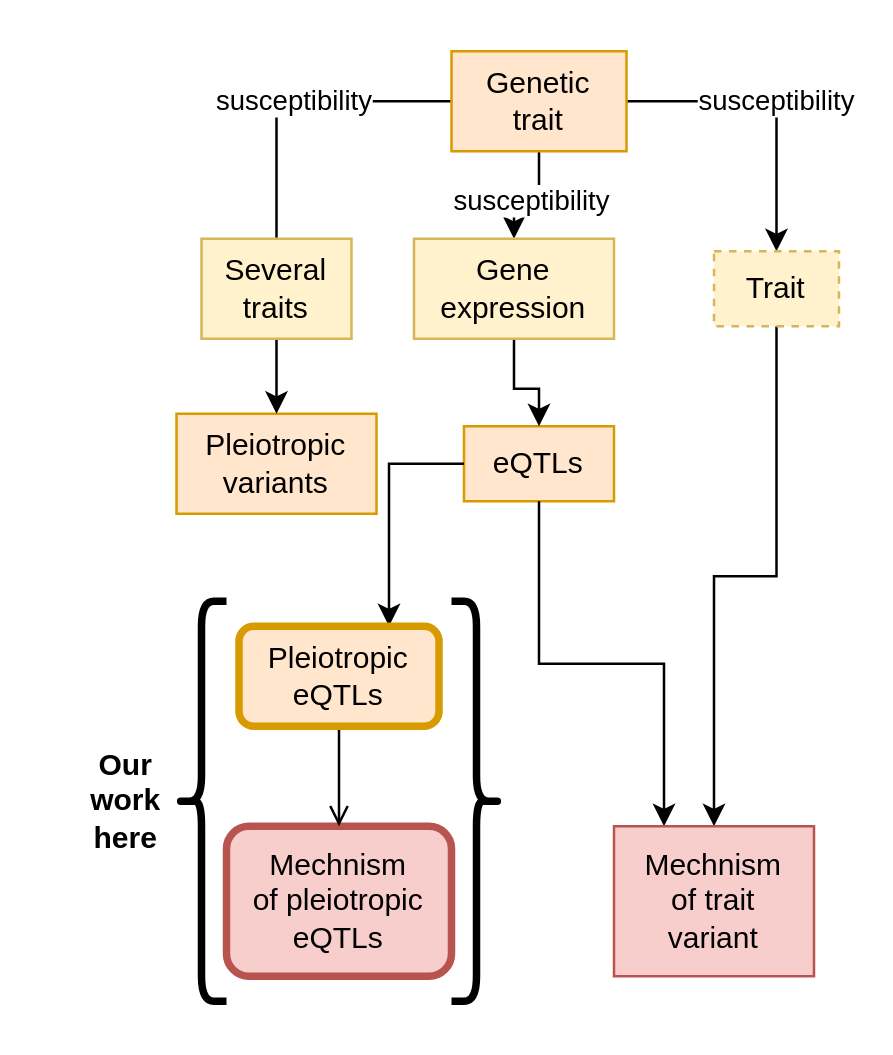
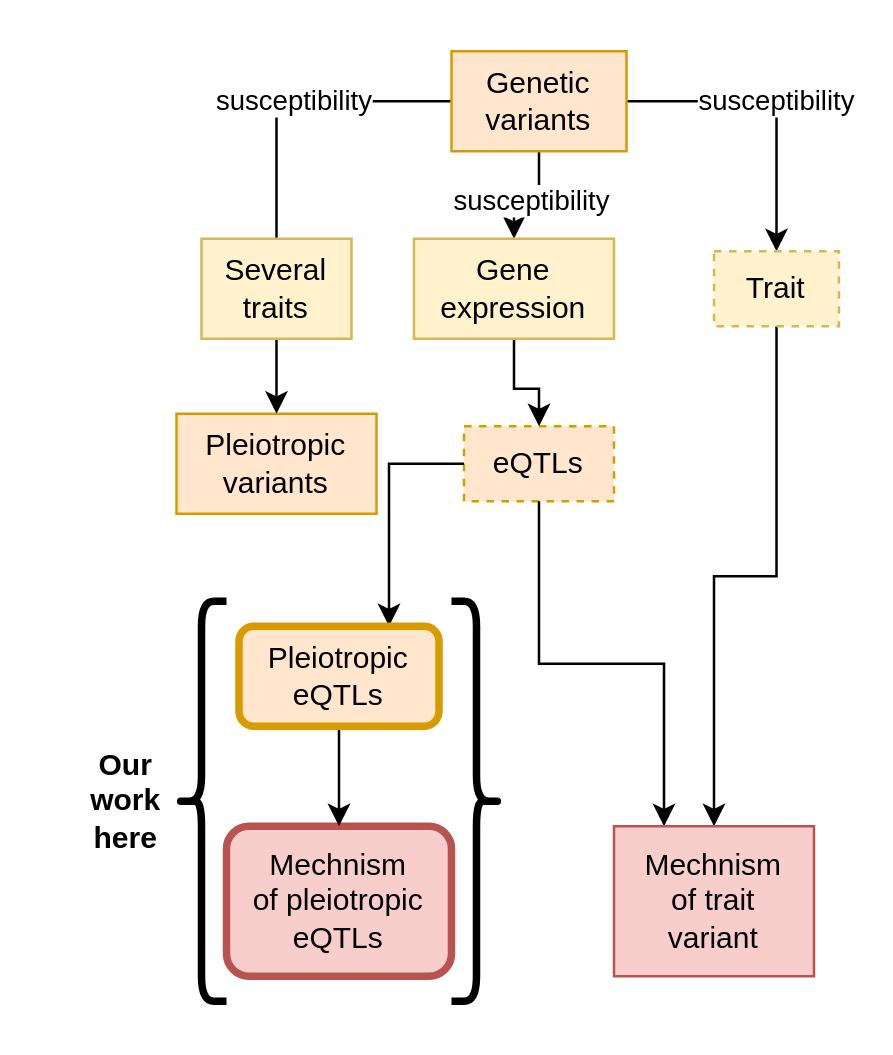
(539, 101) -> (539, 101)
(539, 464) -> (539, 464)
(339, 812) -> (339, 808)
